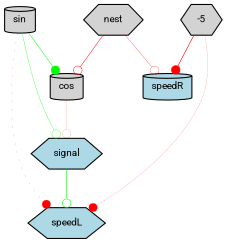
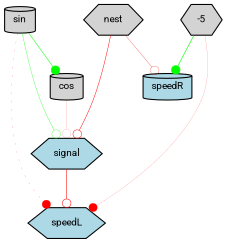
(92, 51) -> (99, 84)
(186, 51) -> (186, 51)
(67, 184) -> (67, 184)
